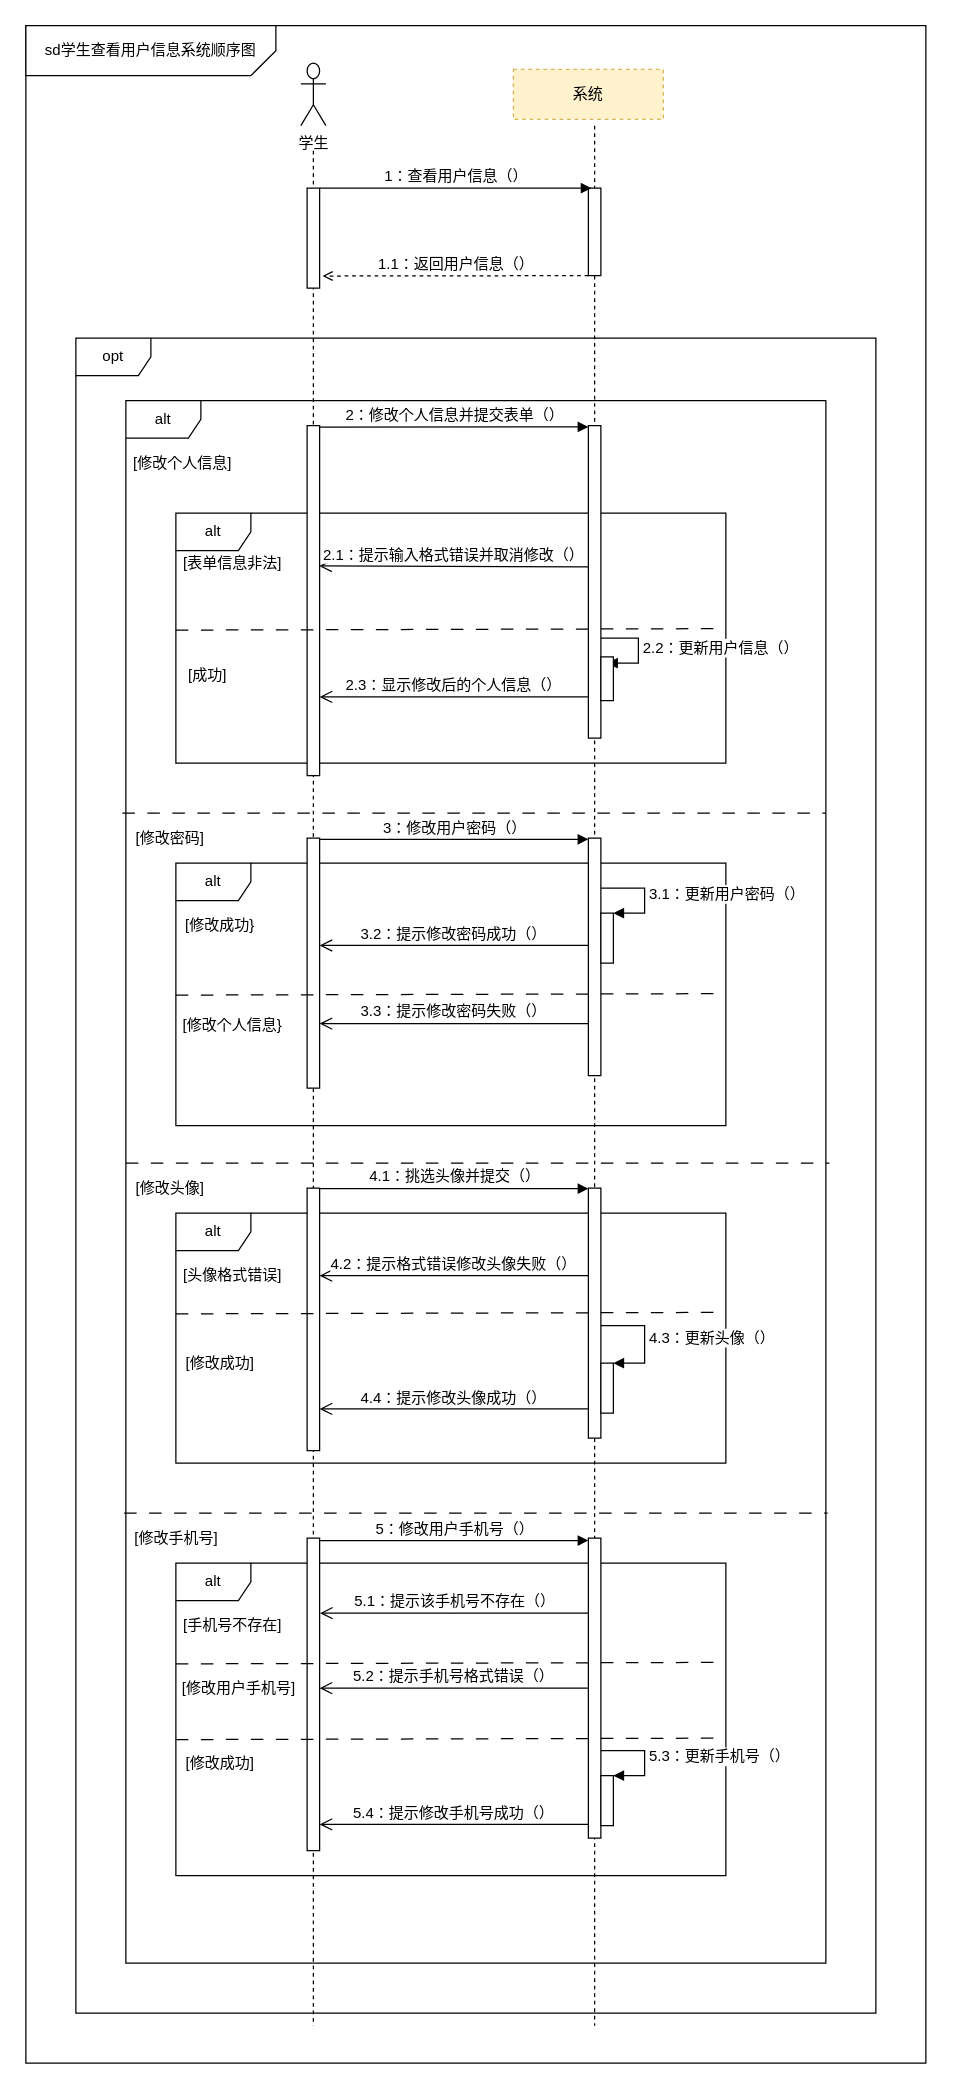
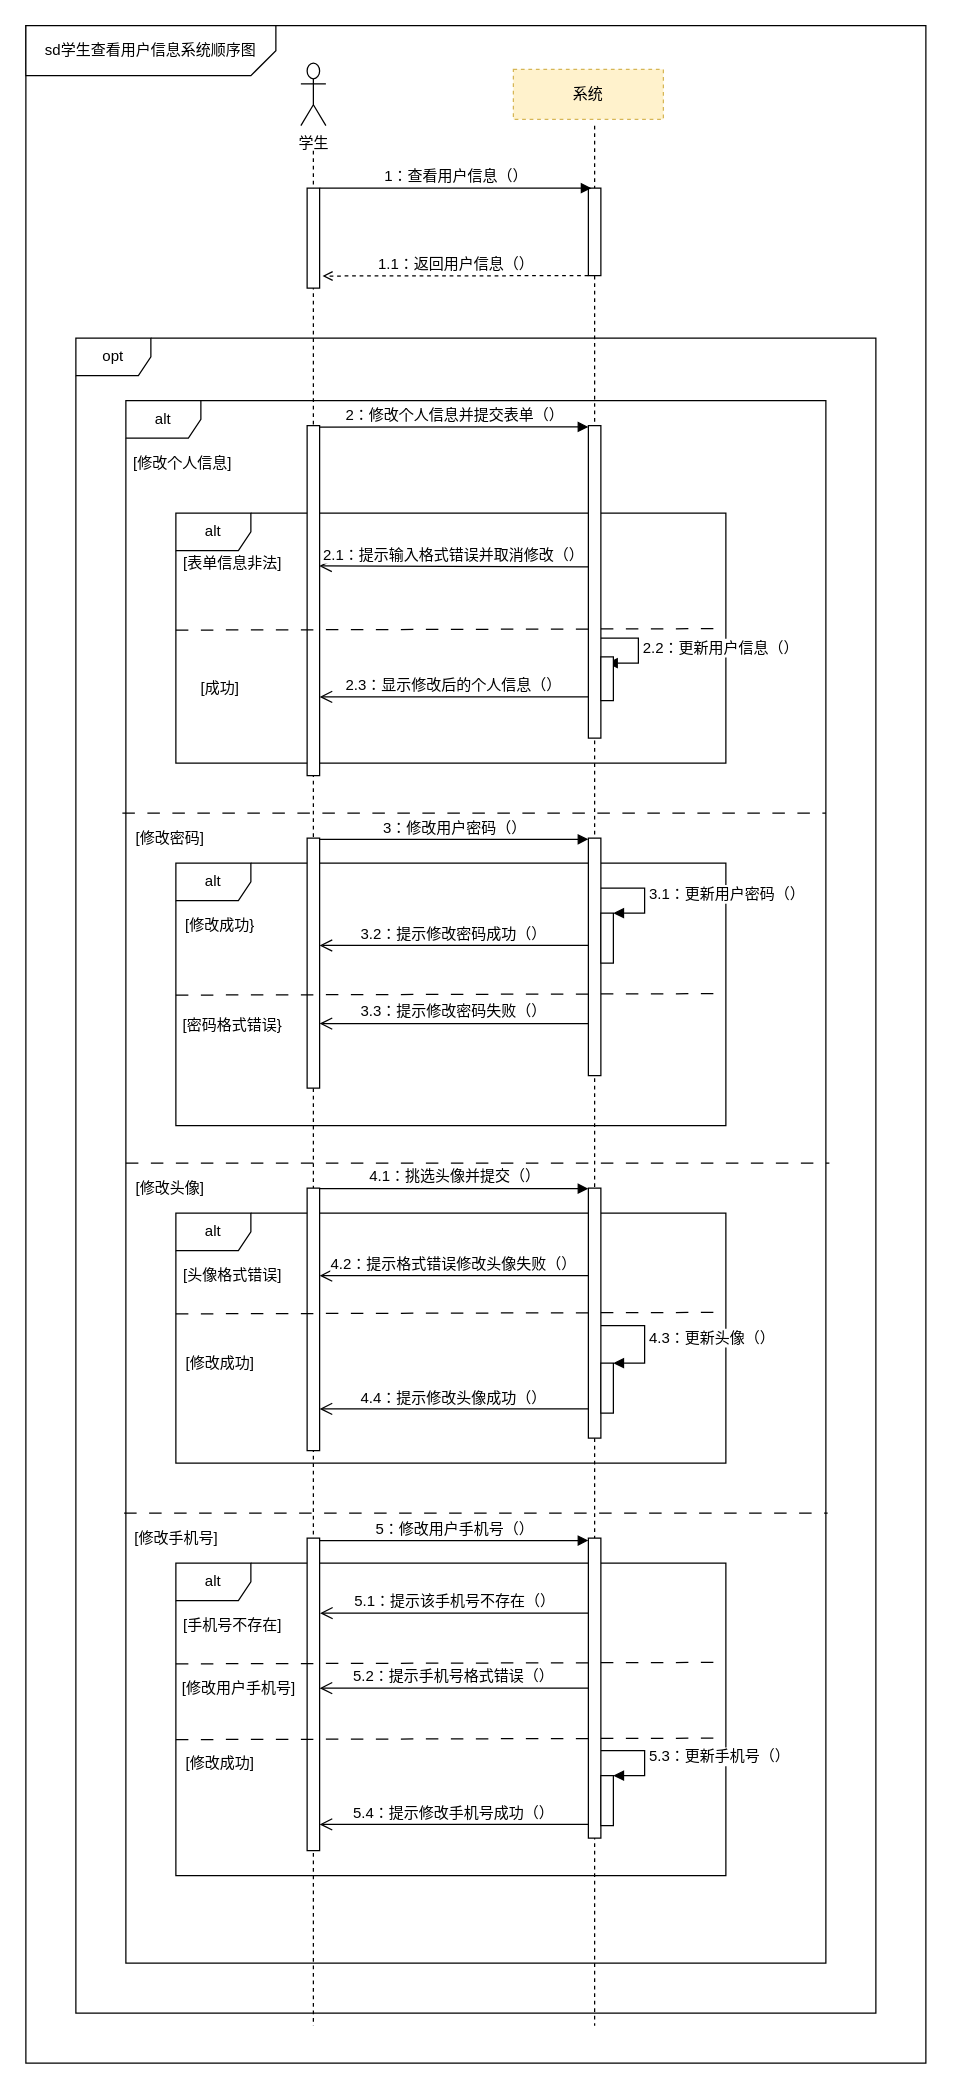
(207, 676) -> (219, 688)
(233, 1026) -> (233, 1026)
